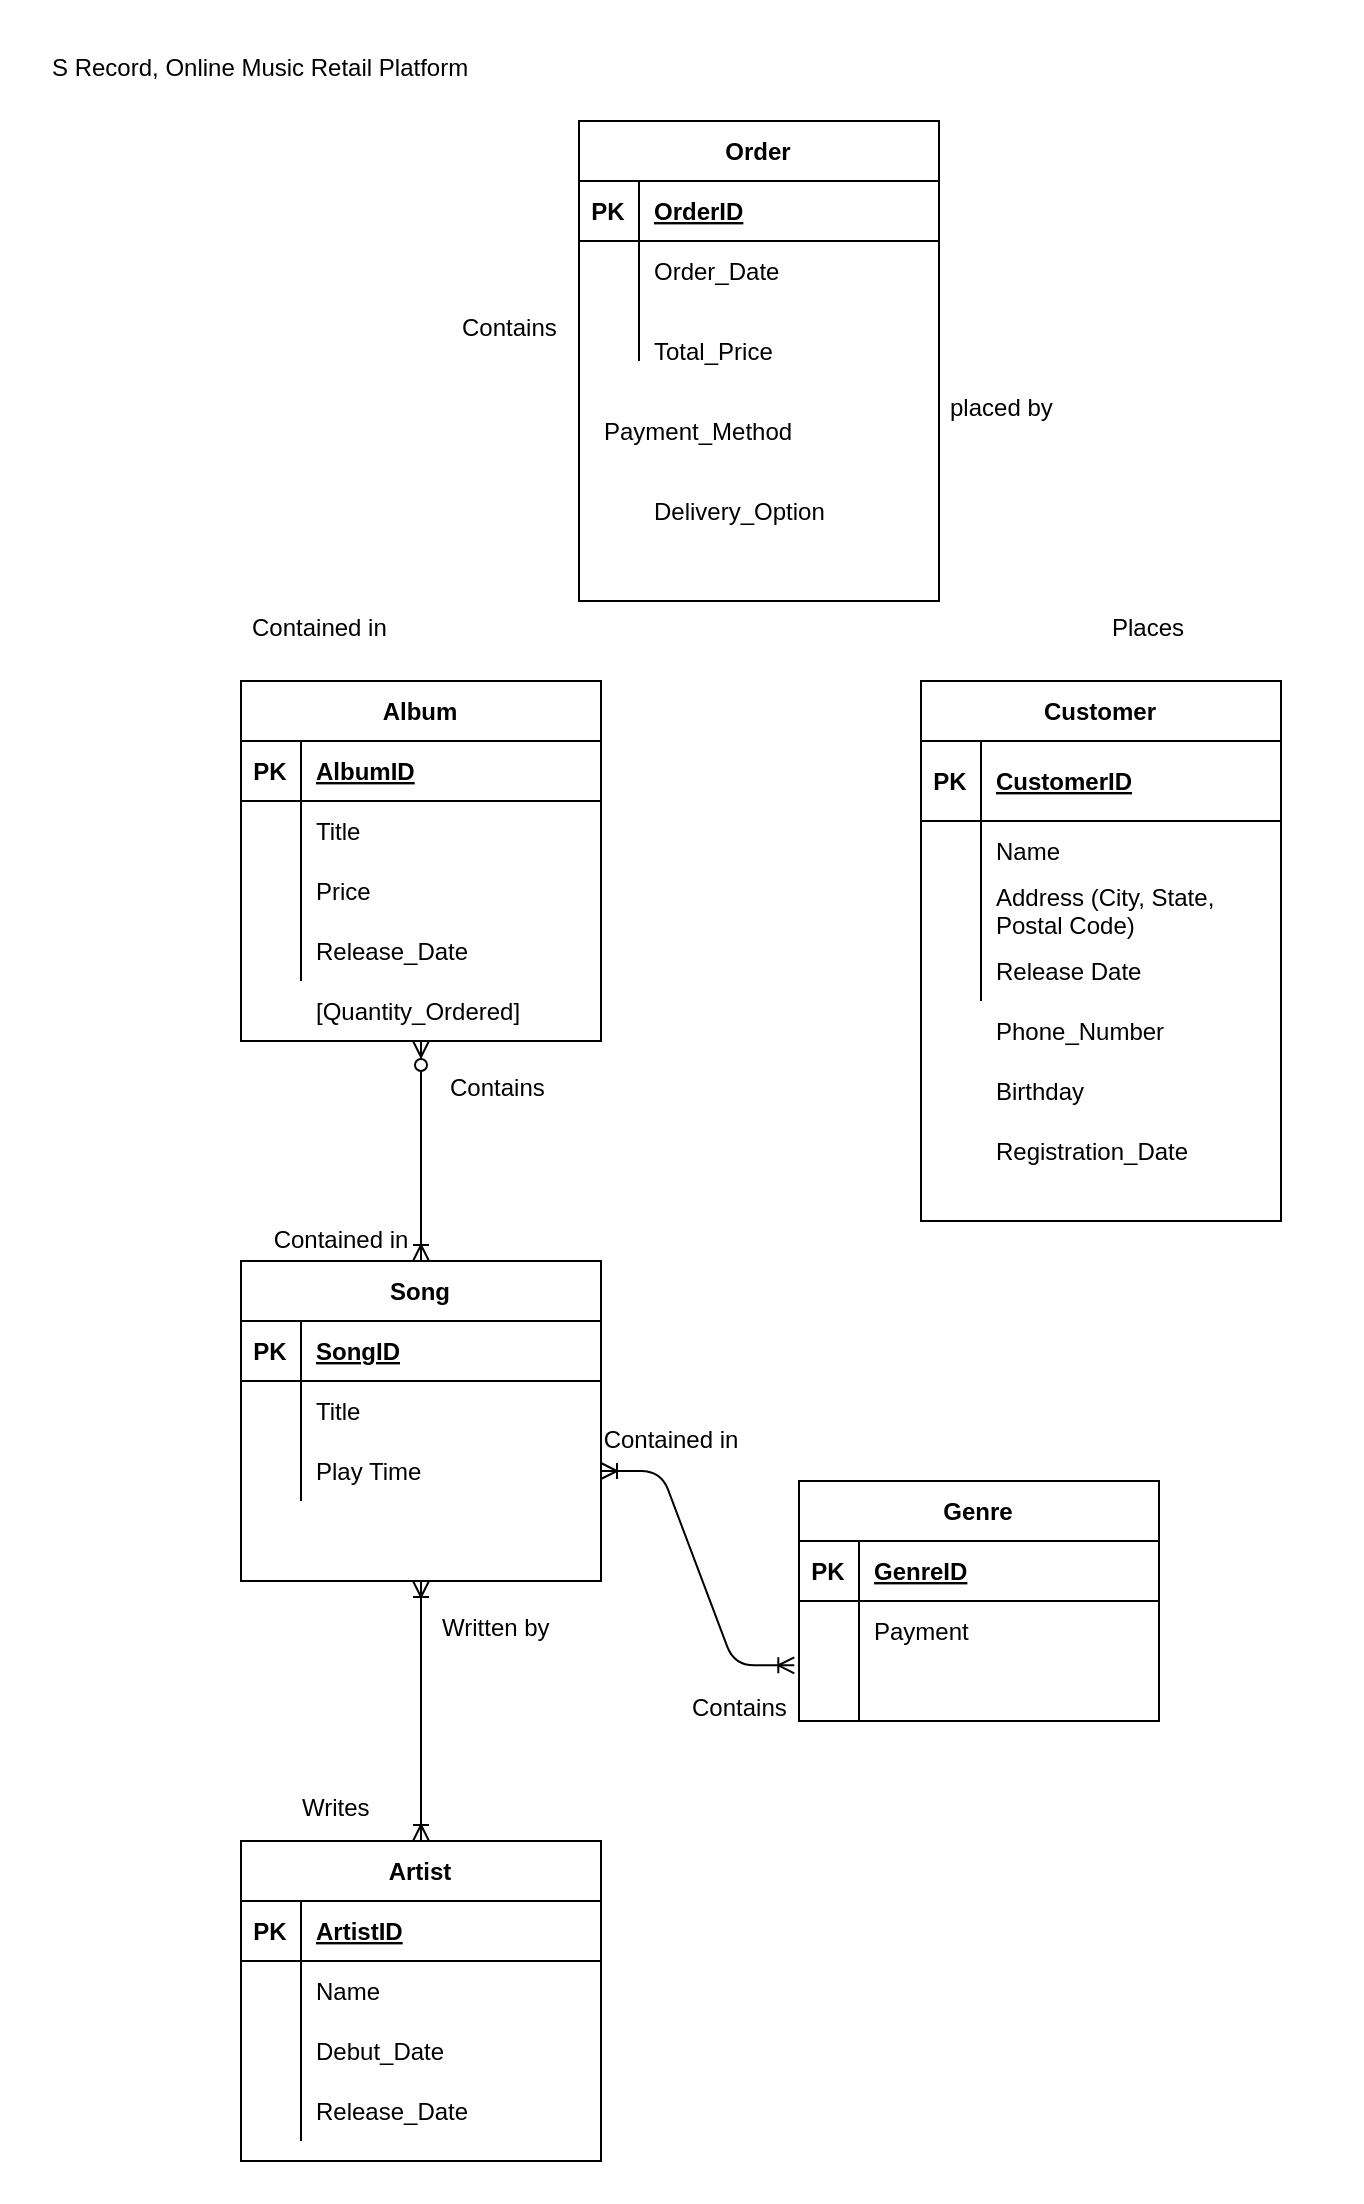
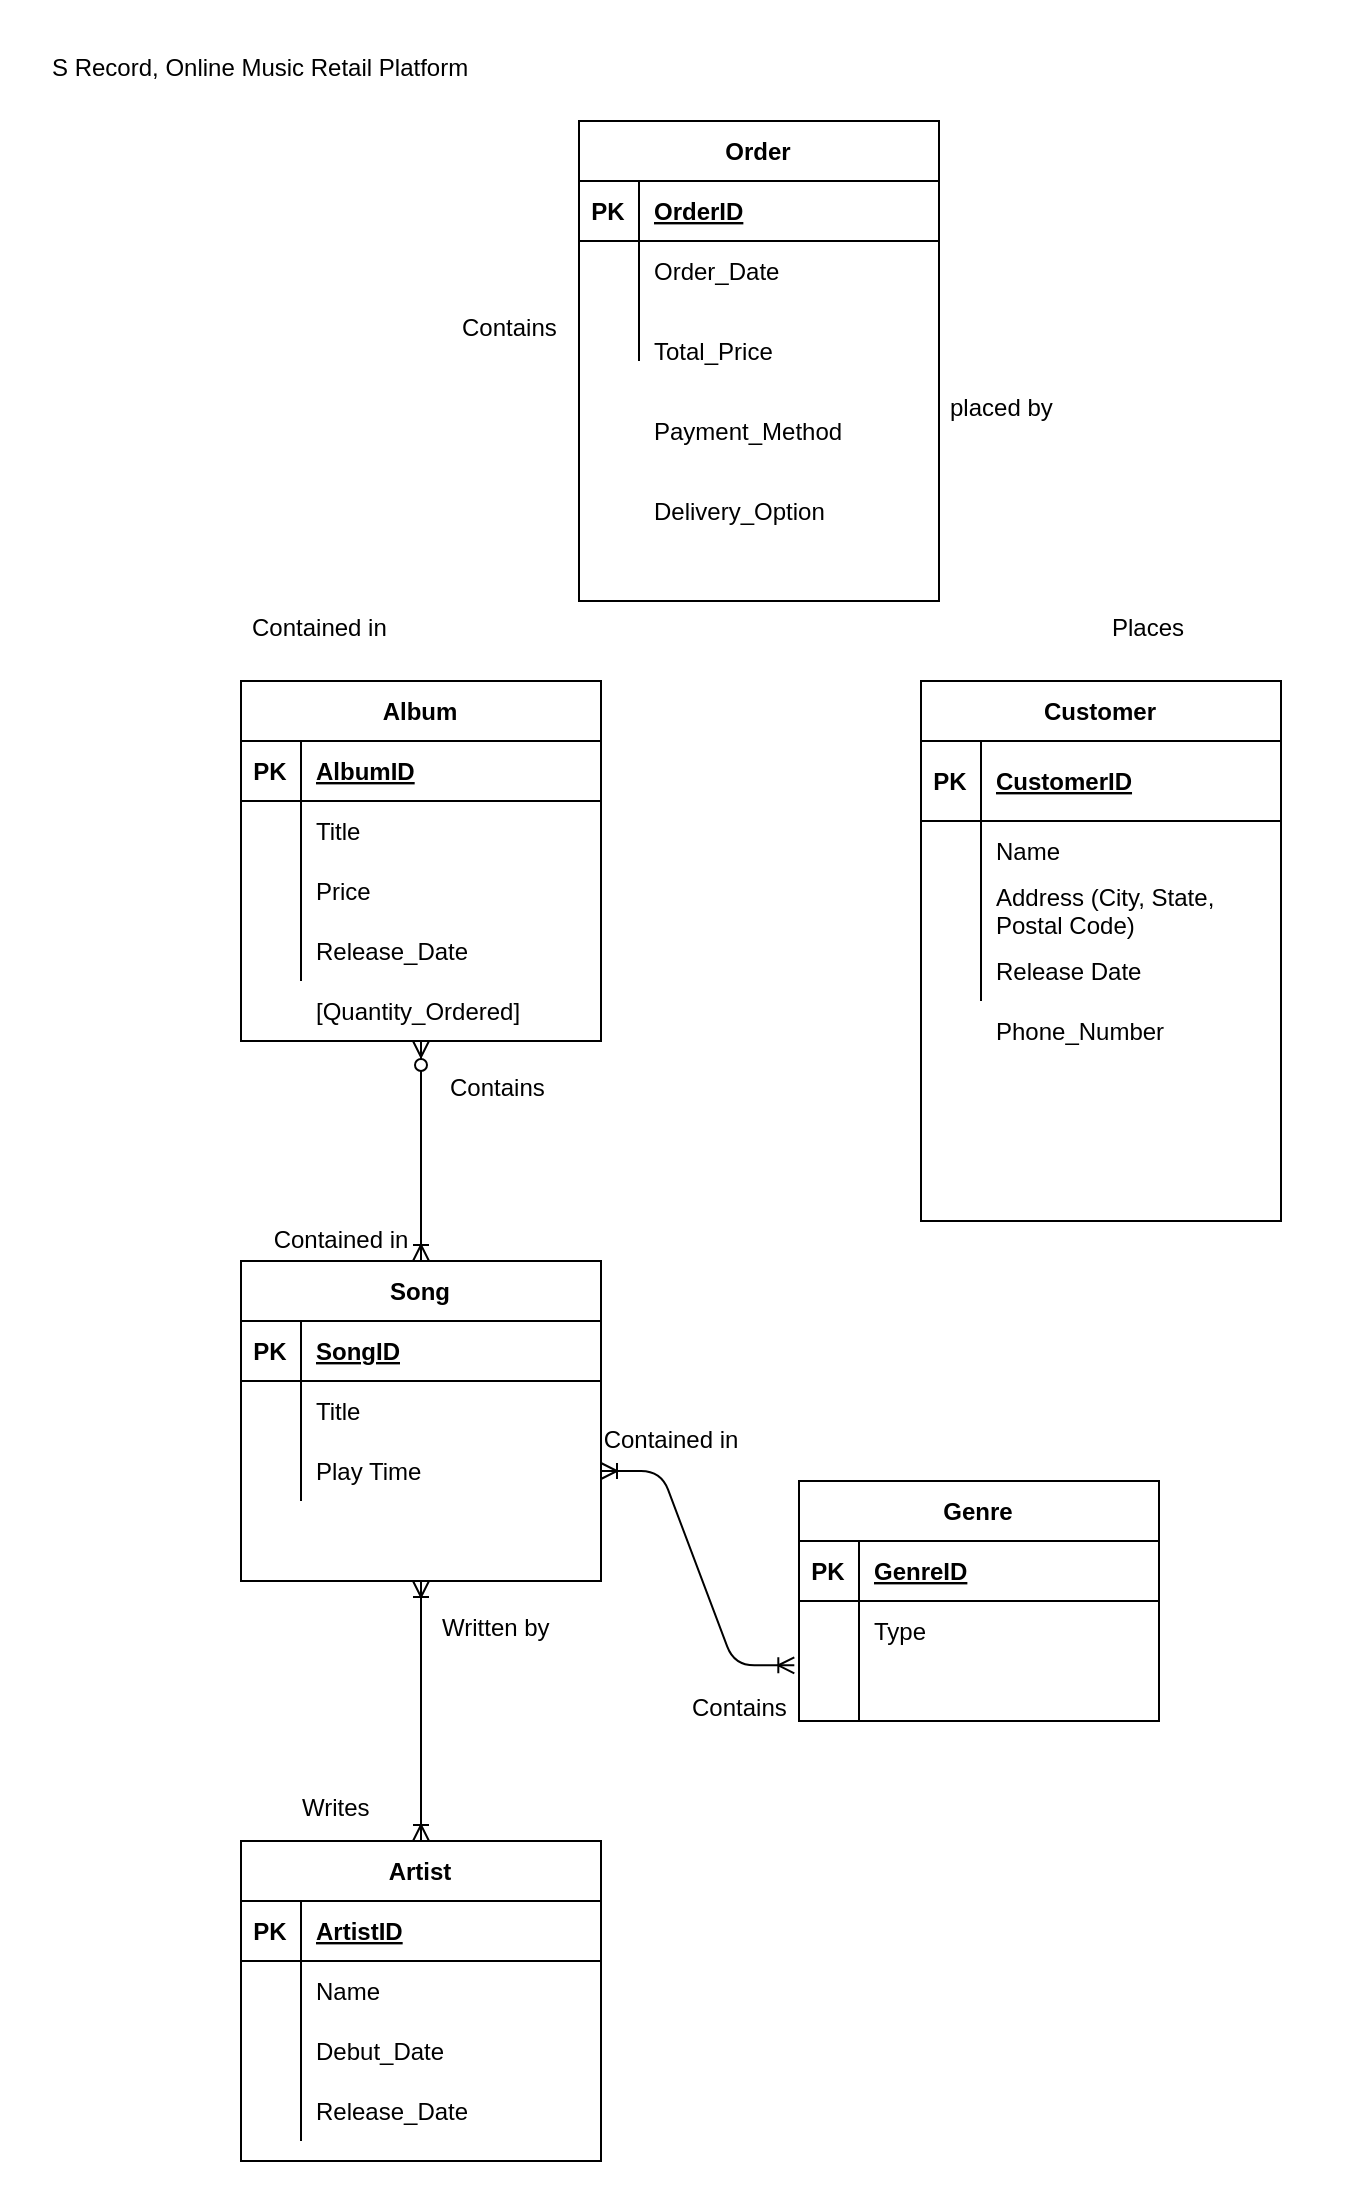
(739, 431) -> (789, 431)
(1131, 1091) -> none
(1131, 1151) -> none
(921, 1632) -> (901, 1632)
